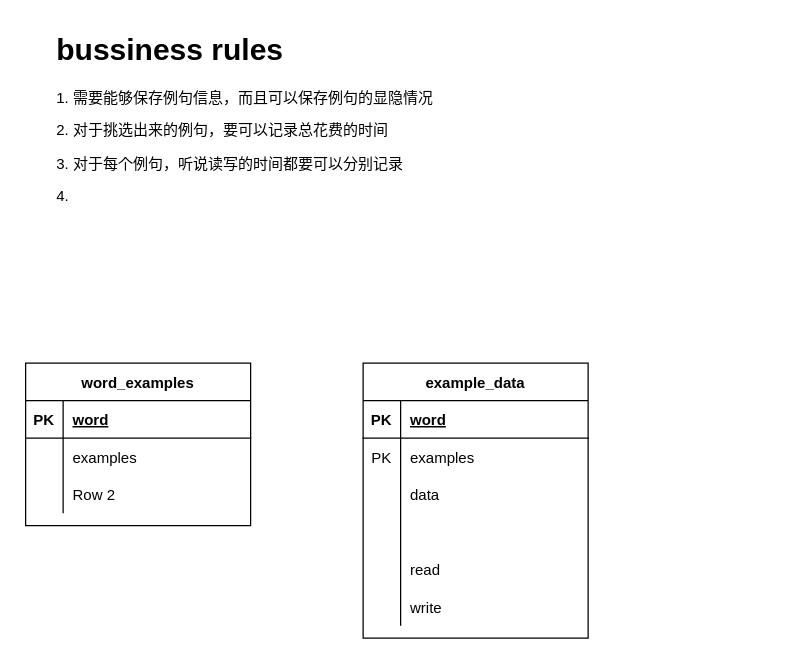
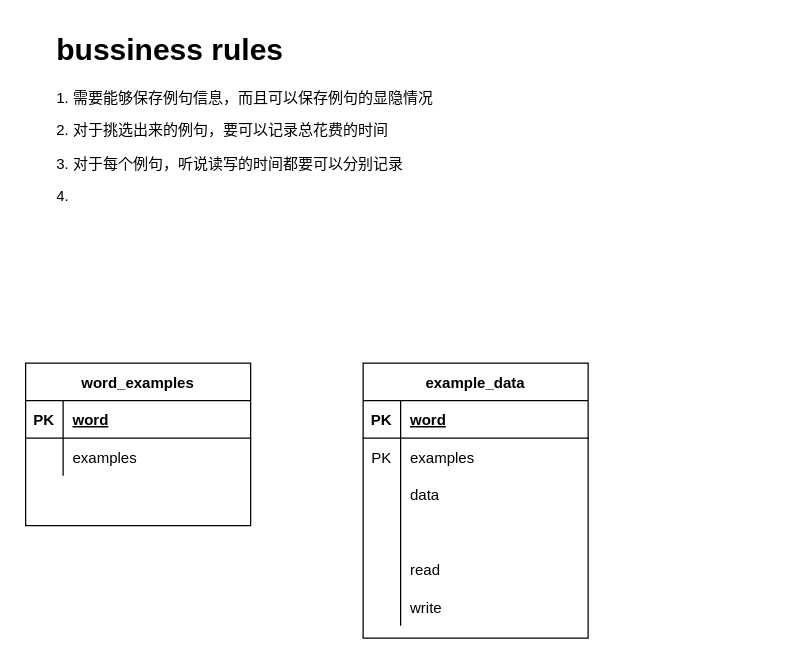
(157, 494) -> none
